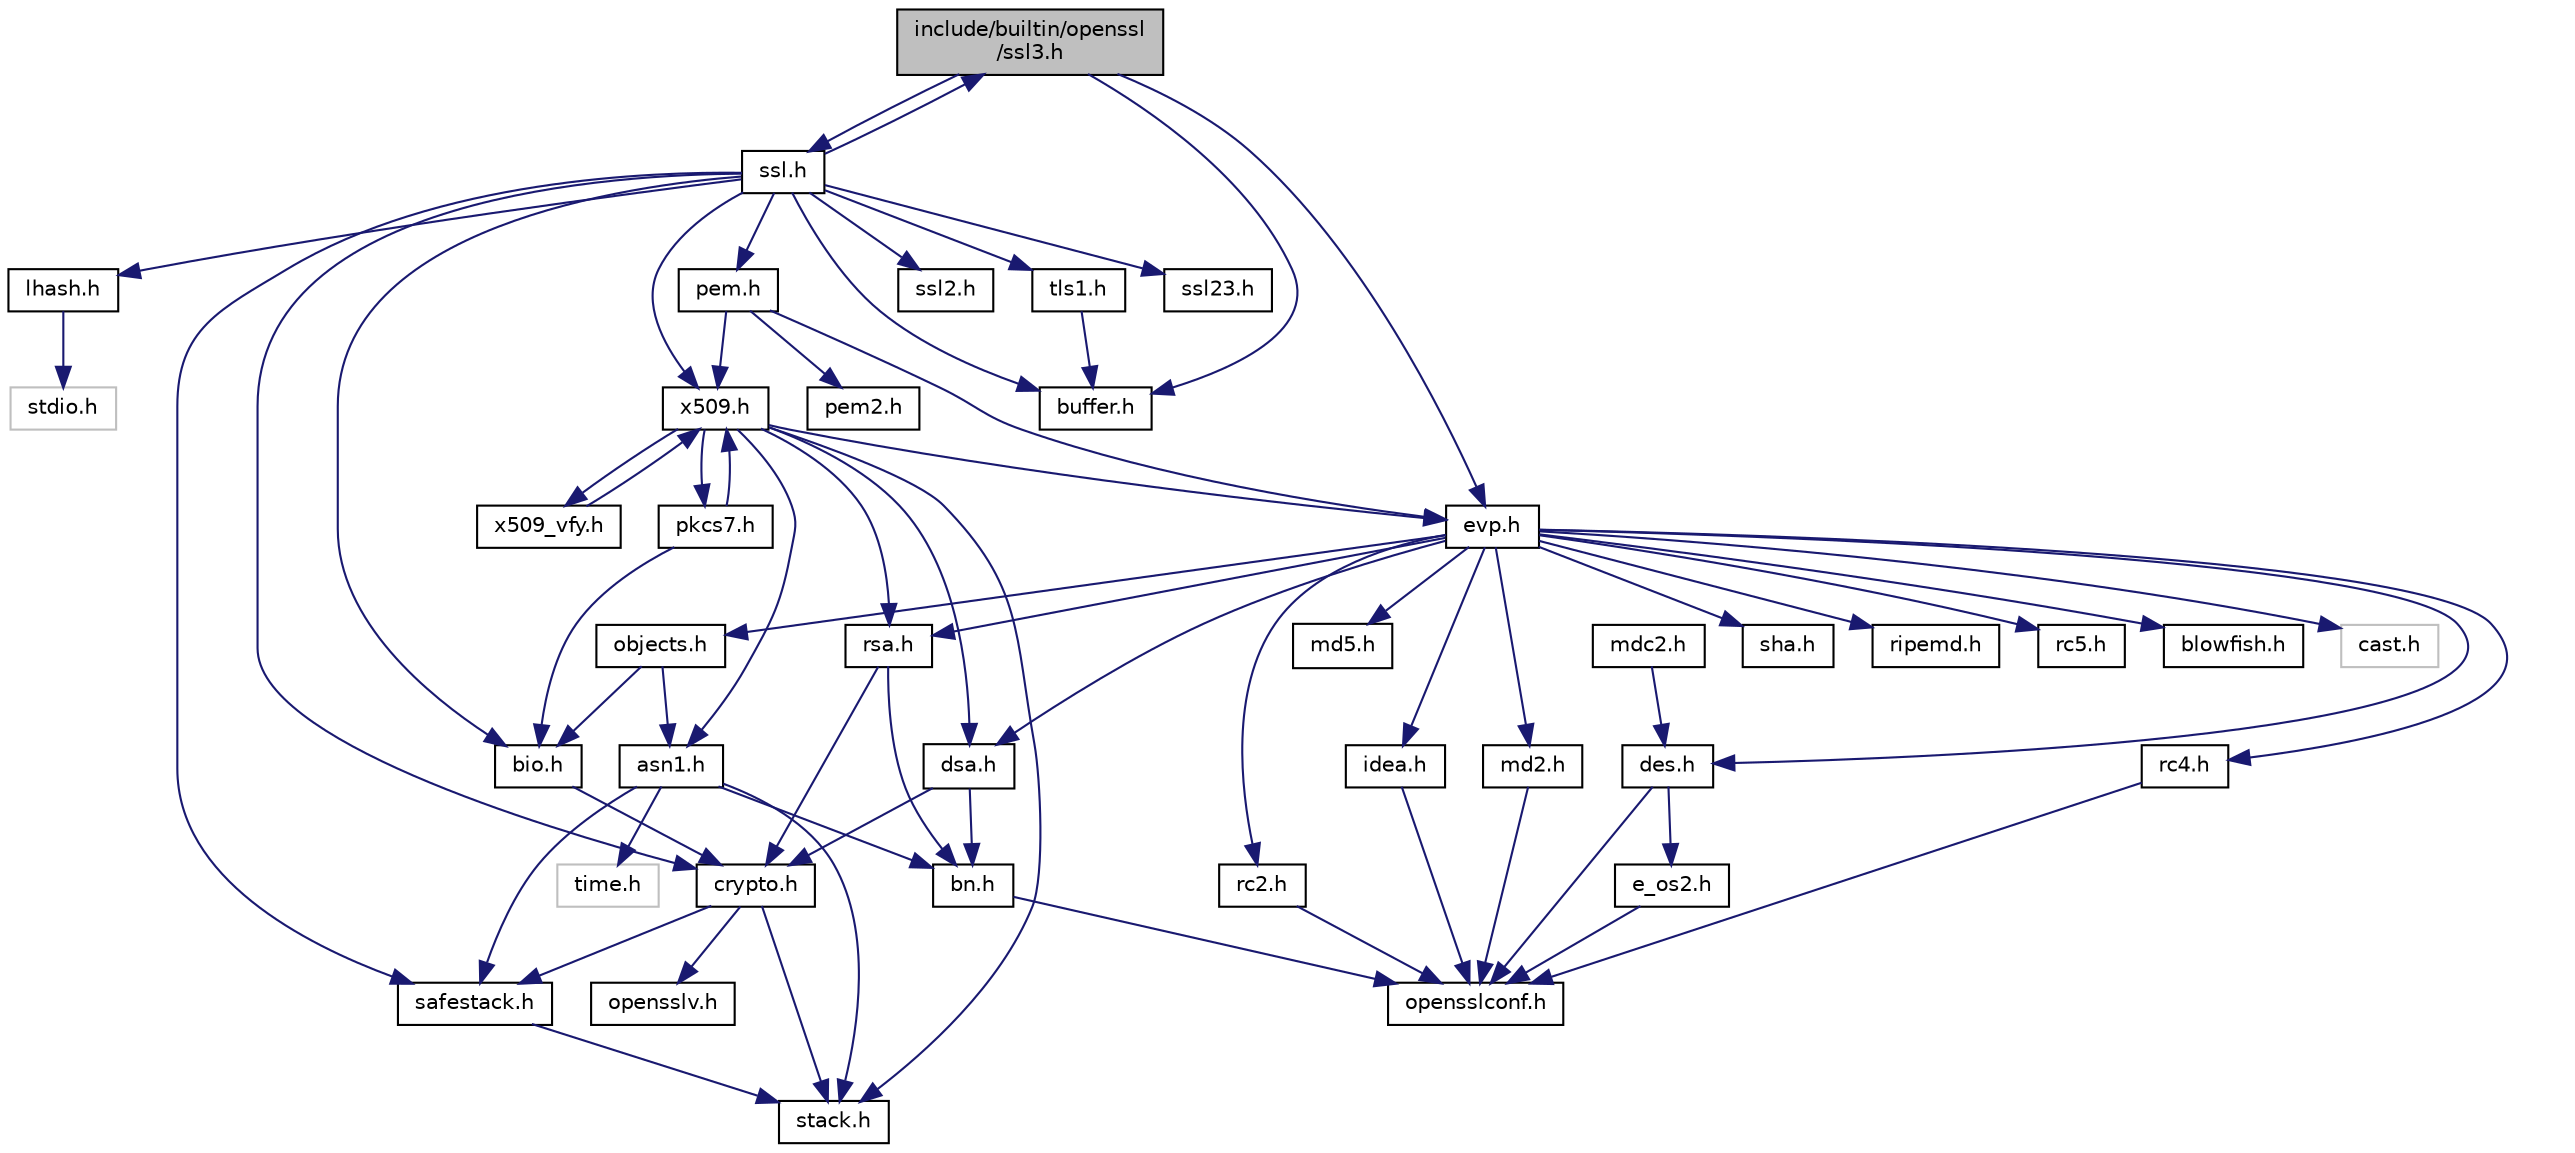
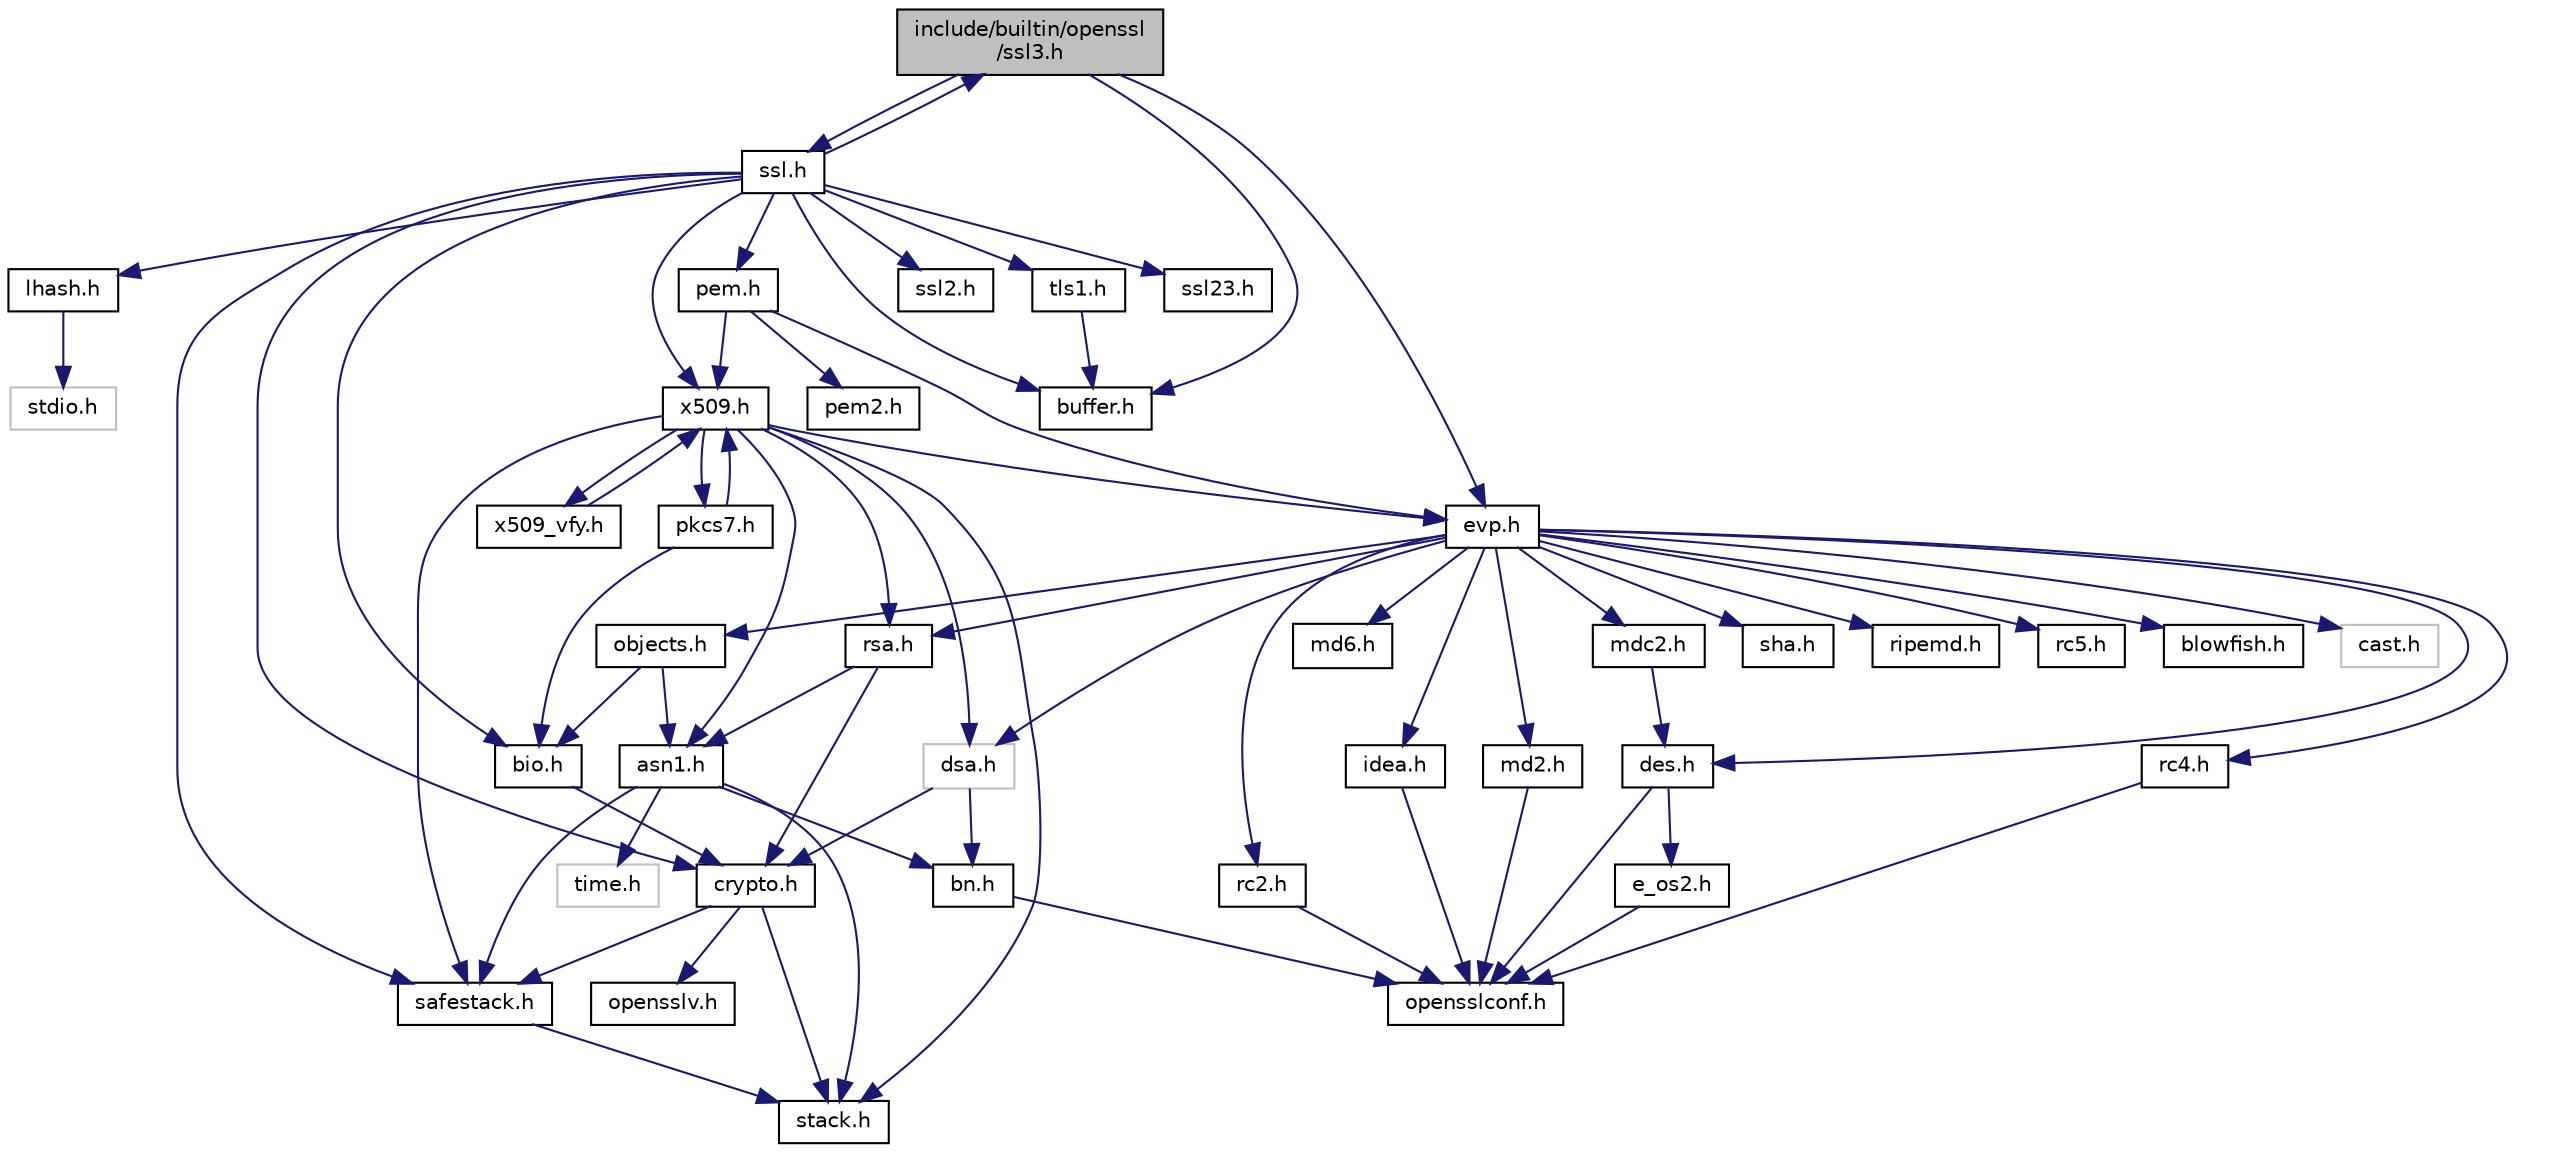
none -> (1562, 580)
none -> (418, 618)
(1343, 646) -> (1343, 646)
(898, 763) -> (789, 701)
(969, 766) -> (969, 766)
